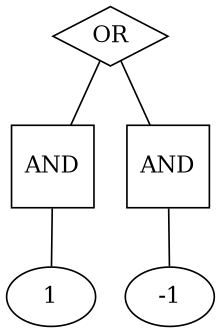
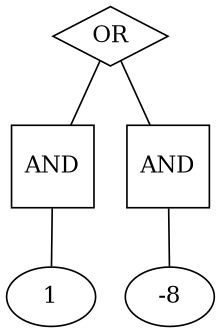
(170, 297) -> (170, 297)
